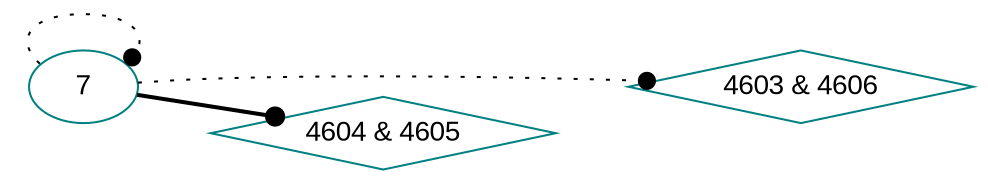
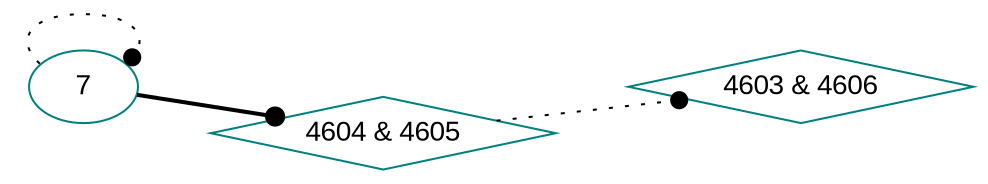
(388, 76) -> (584, 111)
